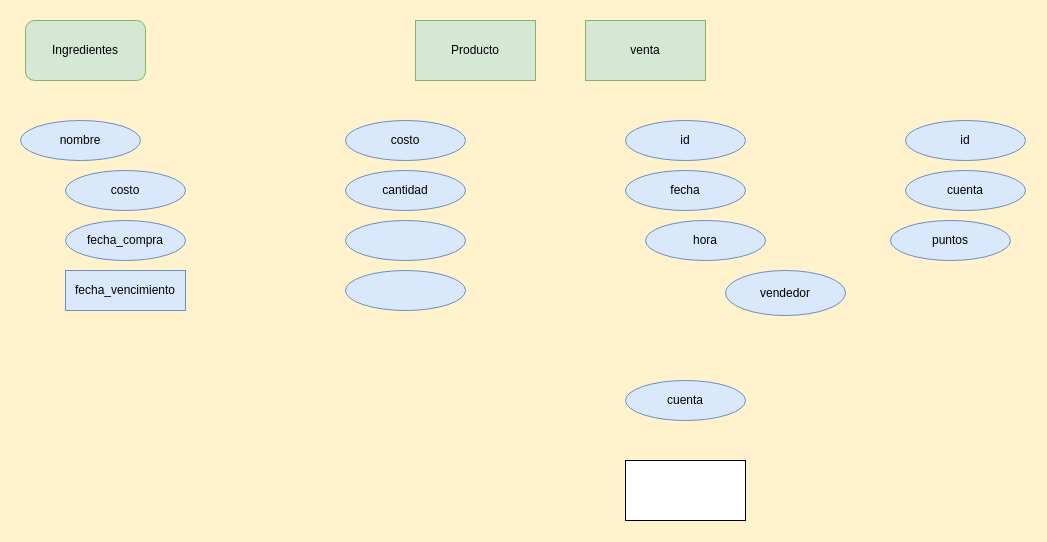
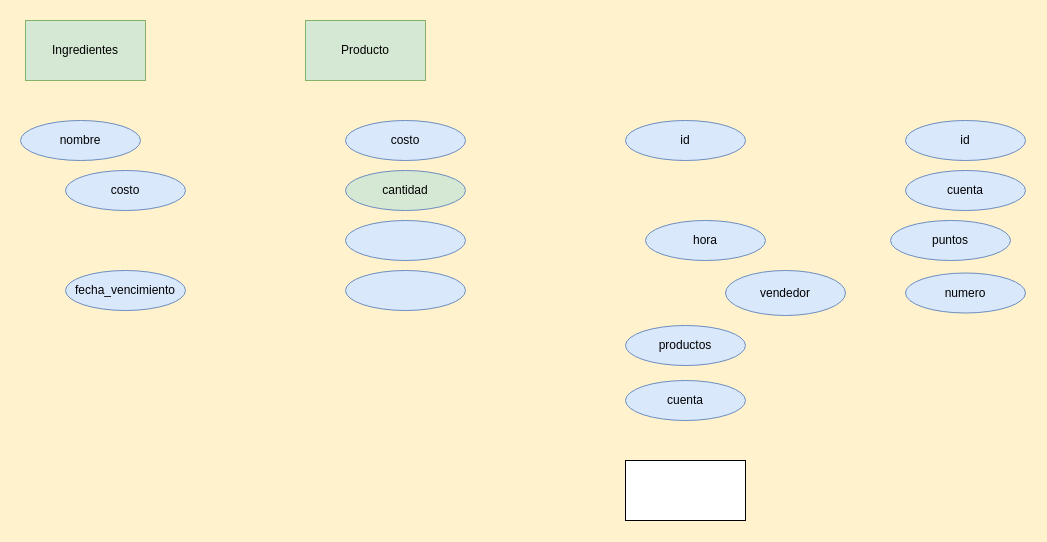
(86, 51) -> (86, 51)
(476, 51) -> (366, 51)
(646, 51) -> none
(406, 191) -> (406, 191)
(686, 191) -> none
(126, 241) -> none
(126, 291) -> (126, 291)
none -> (966, 293)
none -> (686, 346)
